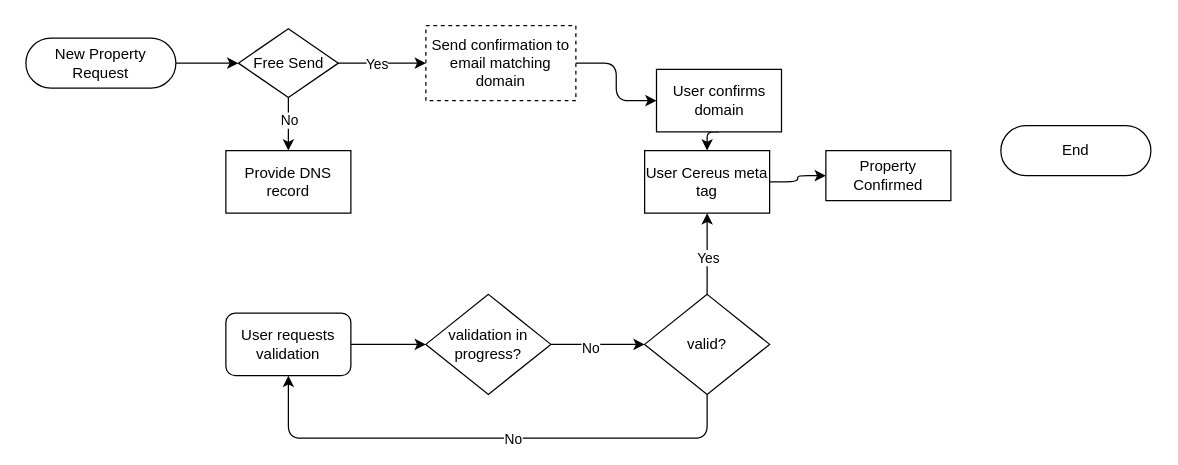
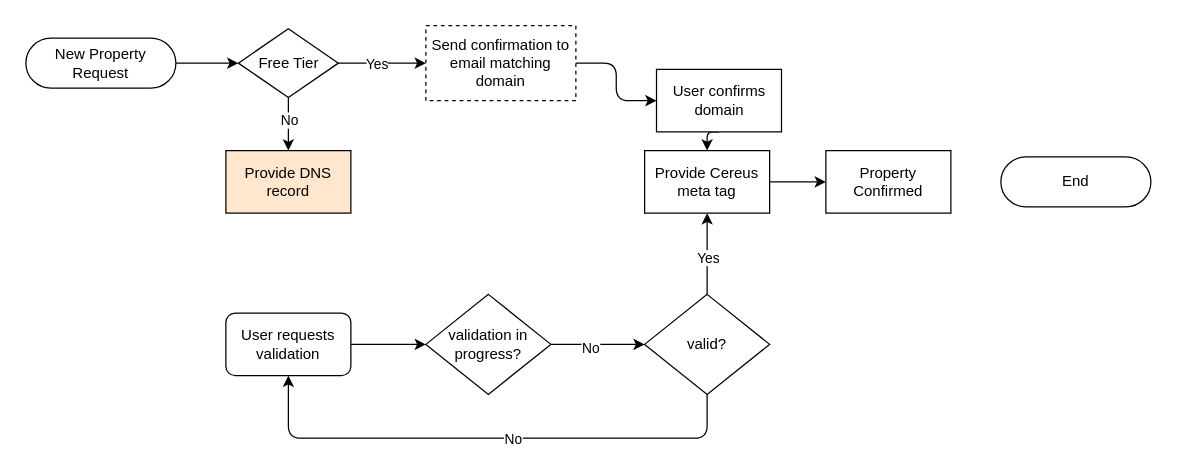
(289, 63) -> (289, 63)
(1076, 151) -> (1076, 182)
(888, 176) -> (888, 182)
(288, 182) -> (288, 182)
(707, 182) -> (707, 182)
